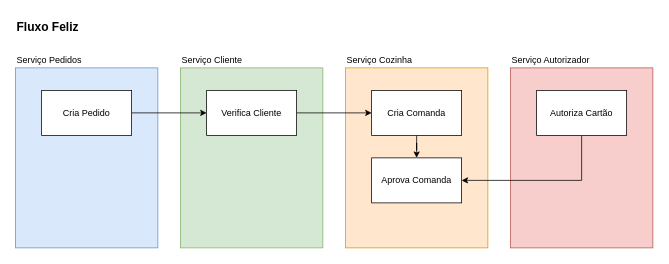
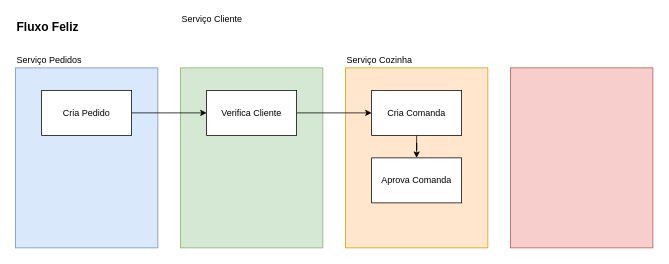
(225, 60) -> (225, 19)
(555, 60) -> none
(582, 113) -> none
(547, 180) -> none
